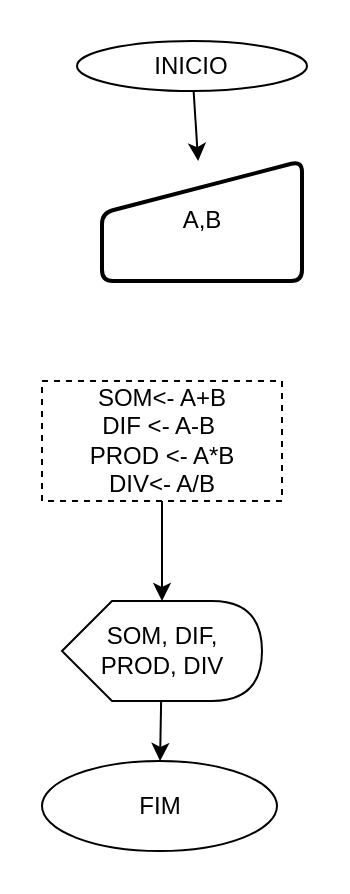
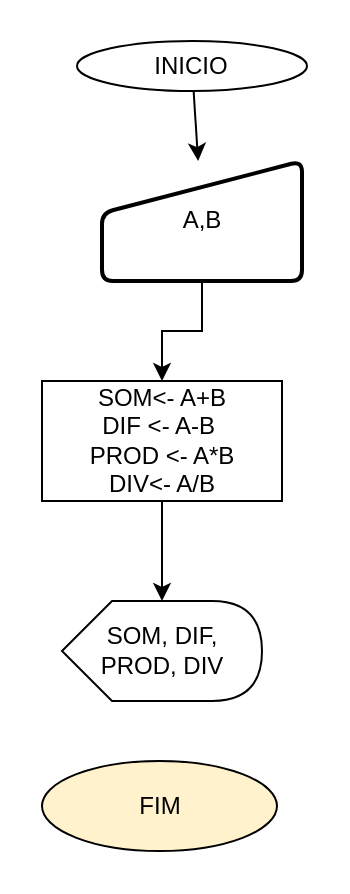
none -> (189, 331)
(162, 441) -> (162, 441)
(161, 724) -> none
(160, 806) -> (160, 806)
